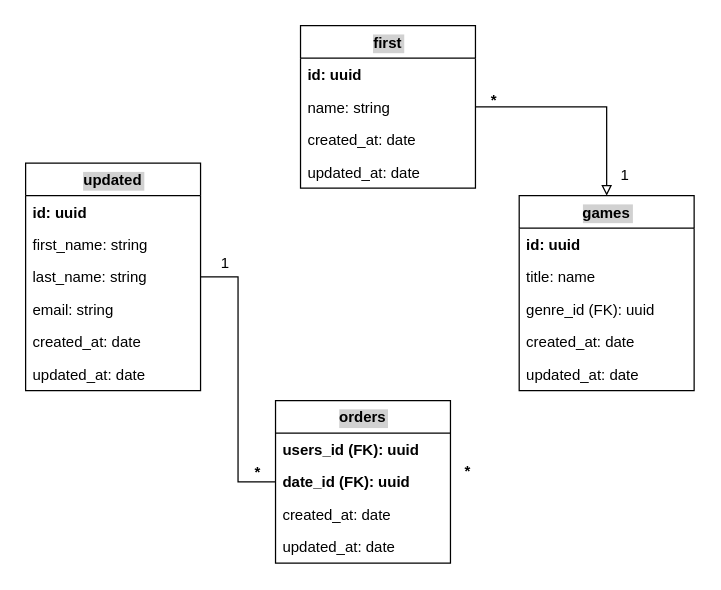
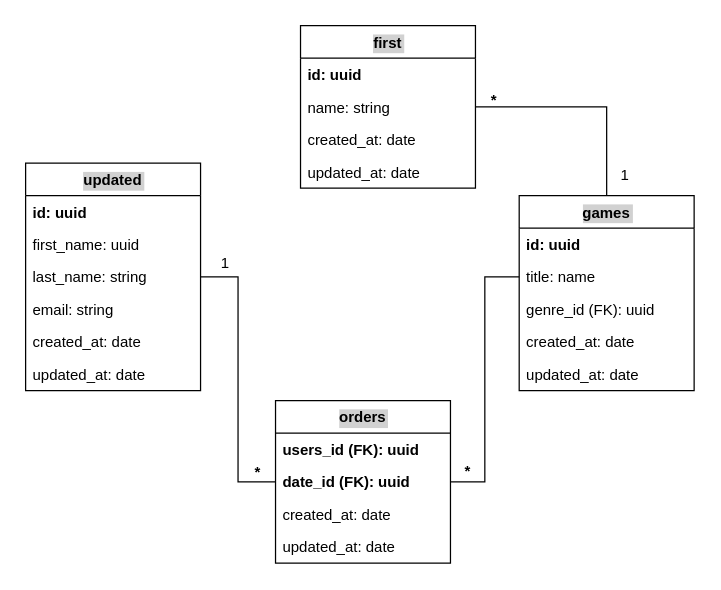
(607, 184) -> (607, 188)
(100, 245) -> (92, 245)
none -> (485, 379)
